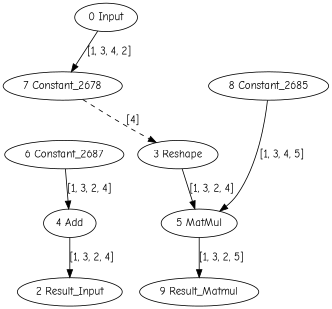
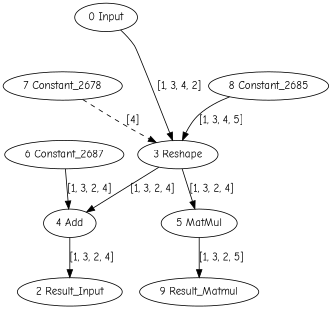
(87, 48) -> (149, 79)
(255, 157) -> (204, 111)
none -> (126, 188)
